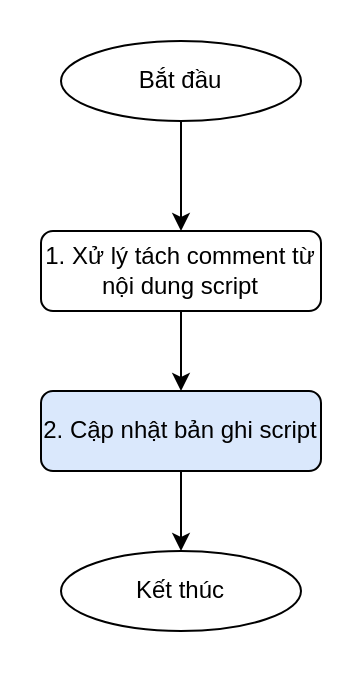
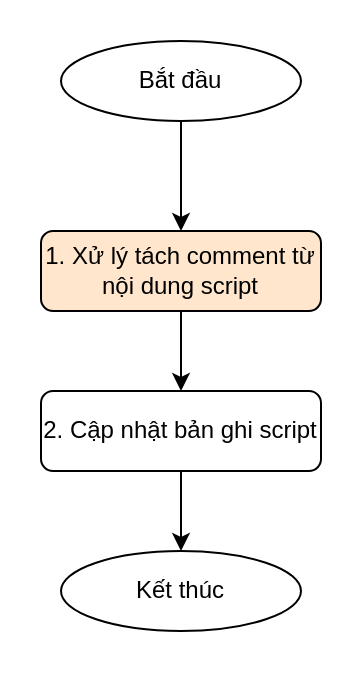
(181, 271) -> (181, 271)
(181, 431) -> (181, 431)
